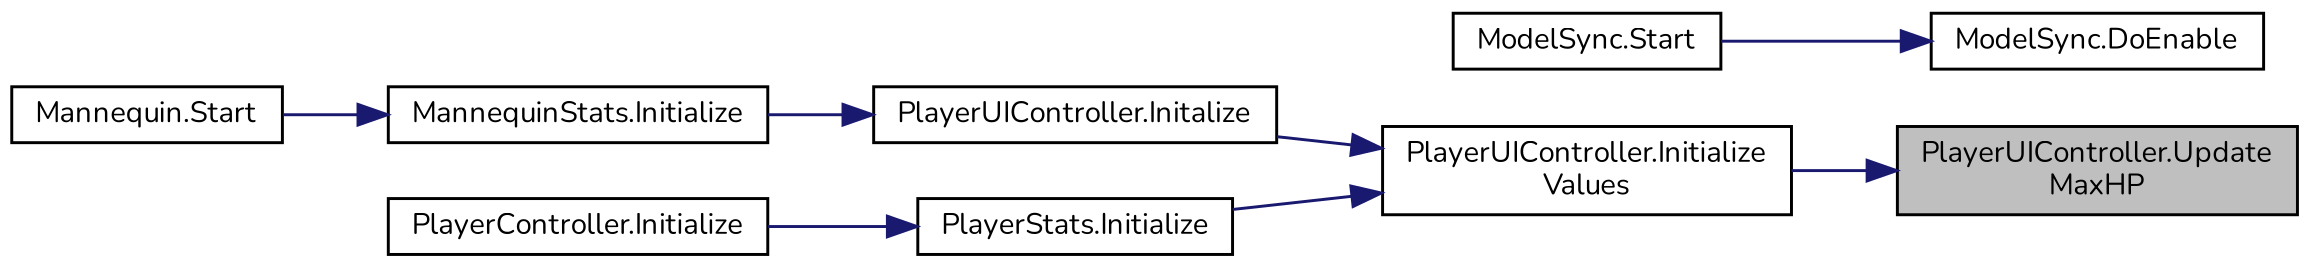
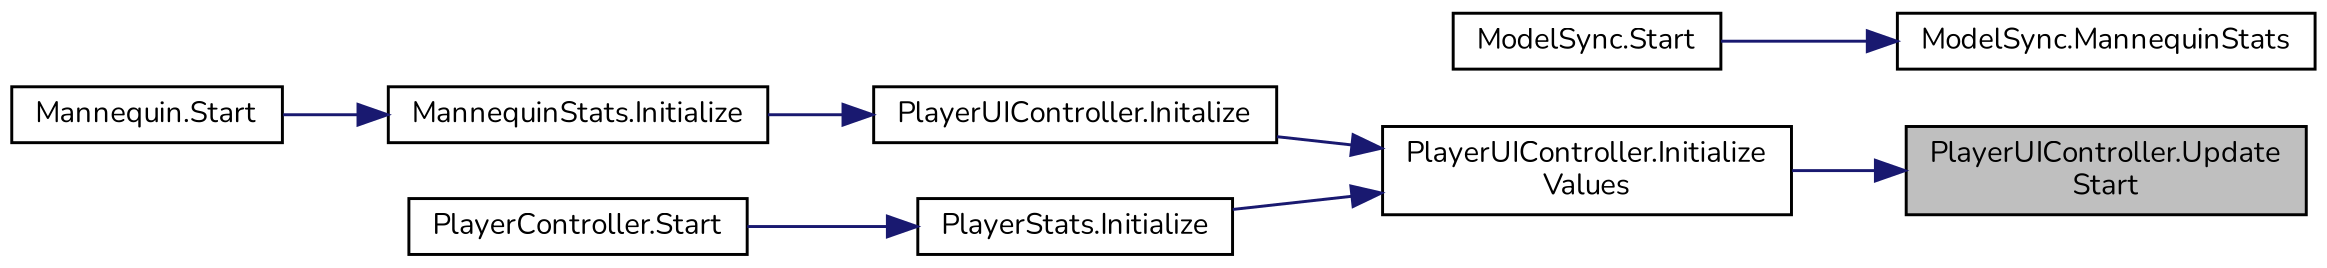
(2097, 41) -> (2106, 41)
(2097, 171) -> (2106, 171)
(578, 227) -> (578, 227)
